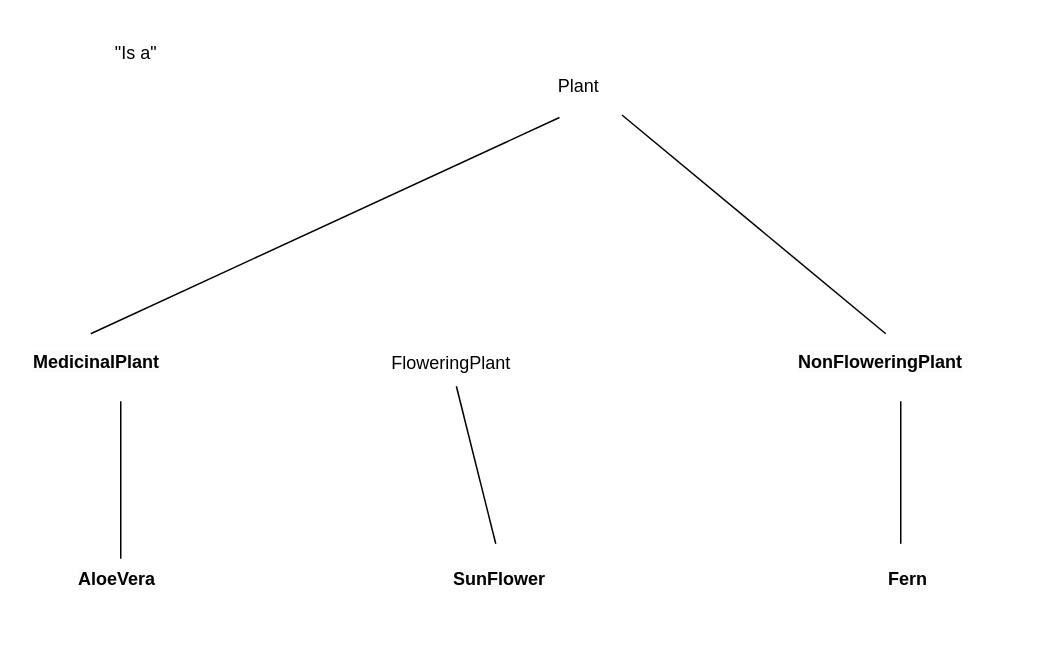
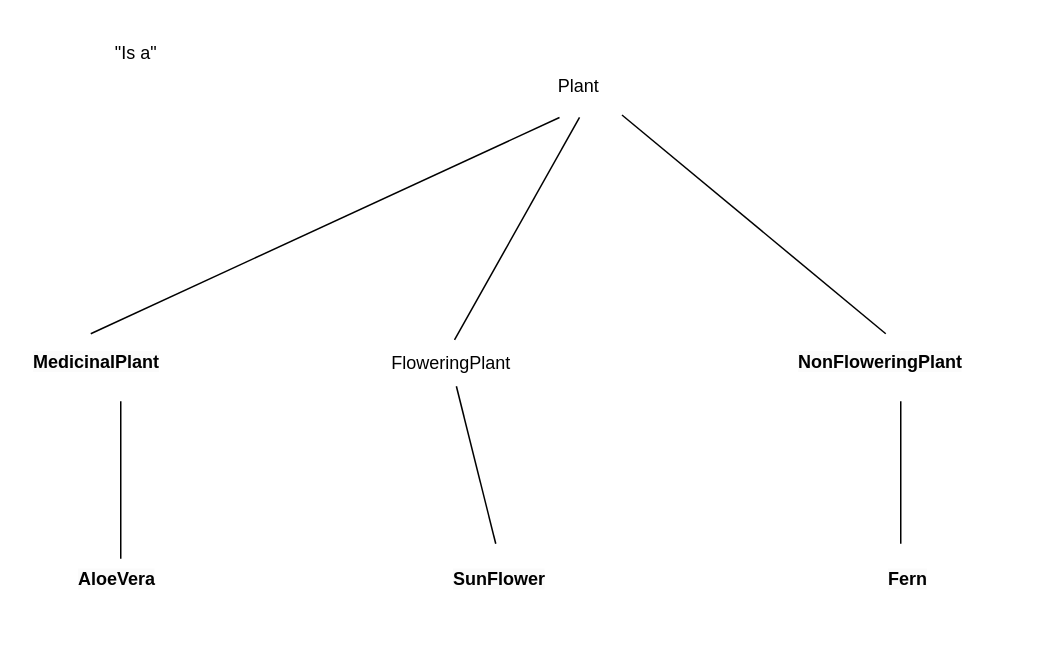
none -> (517, 229)
